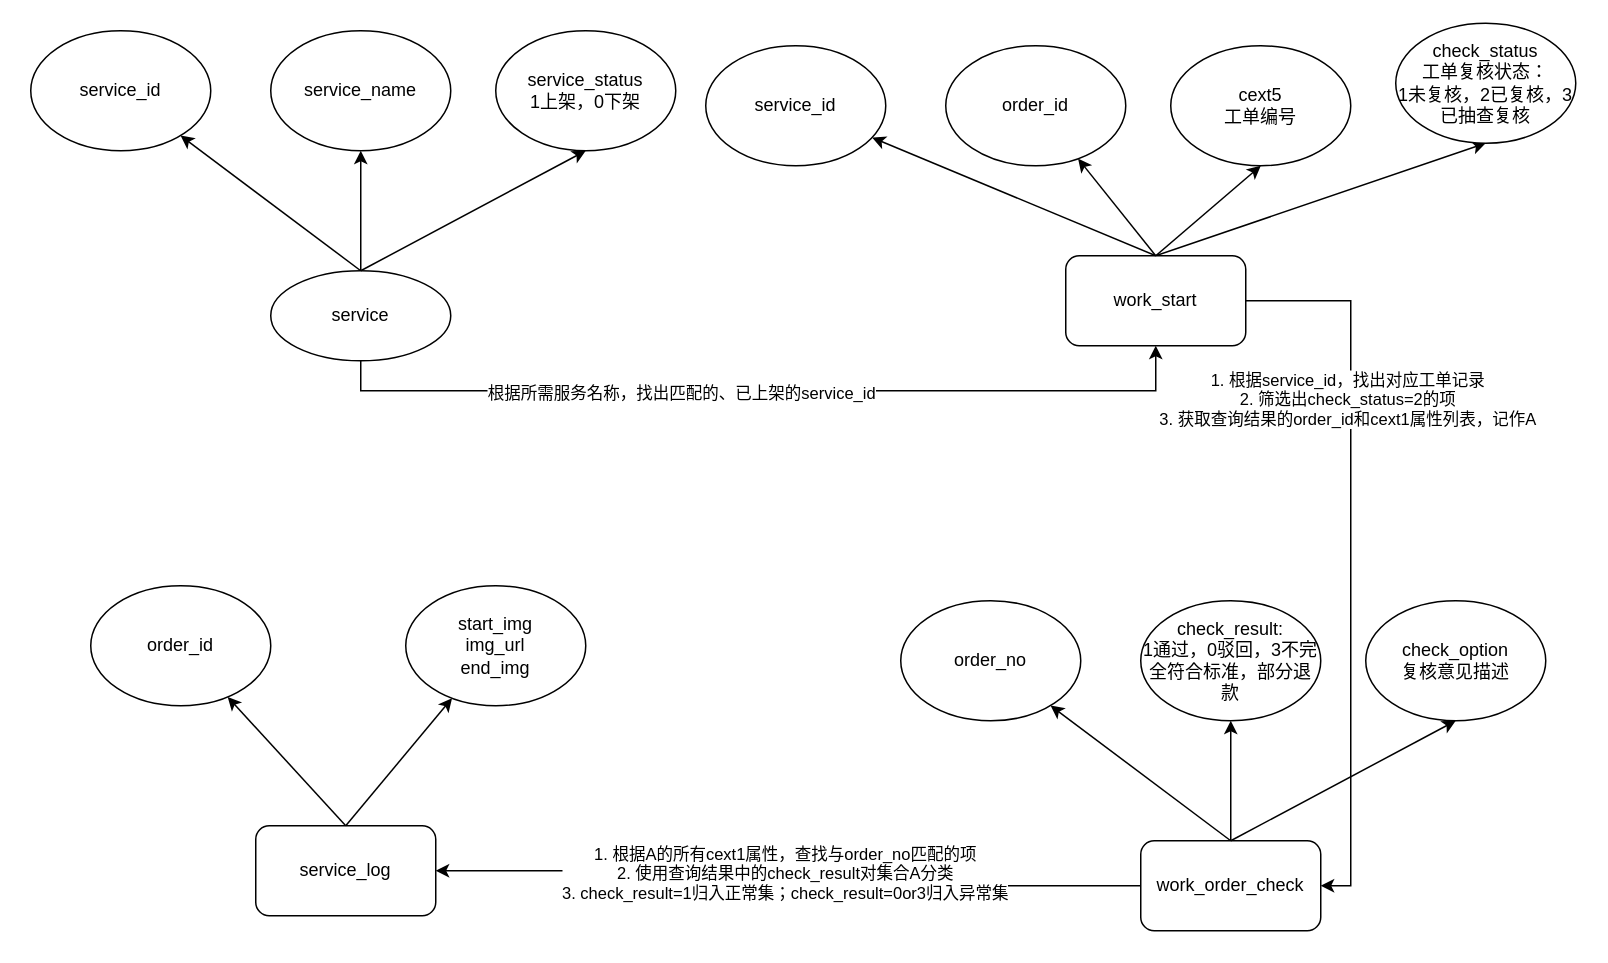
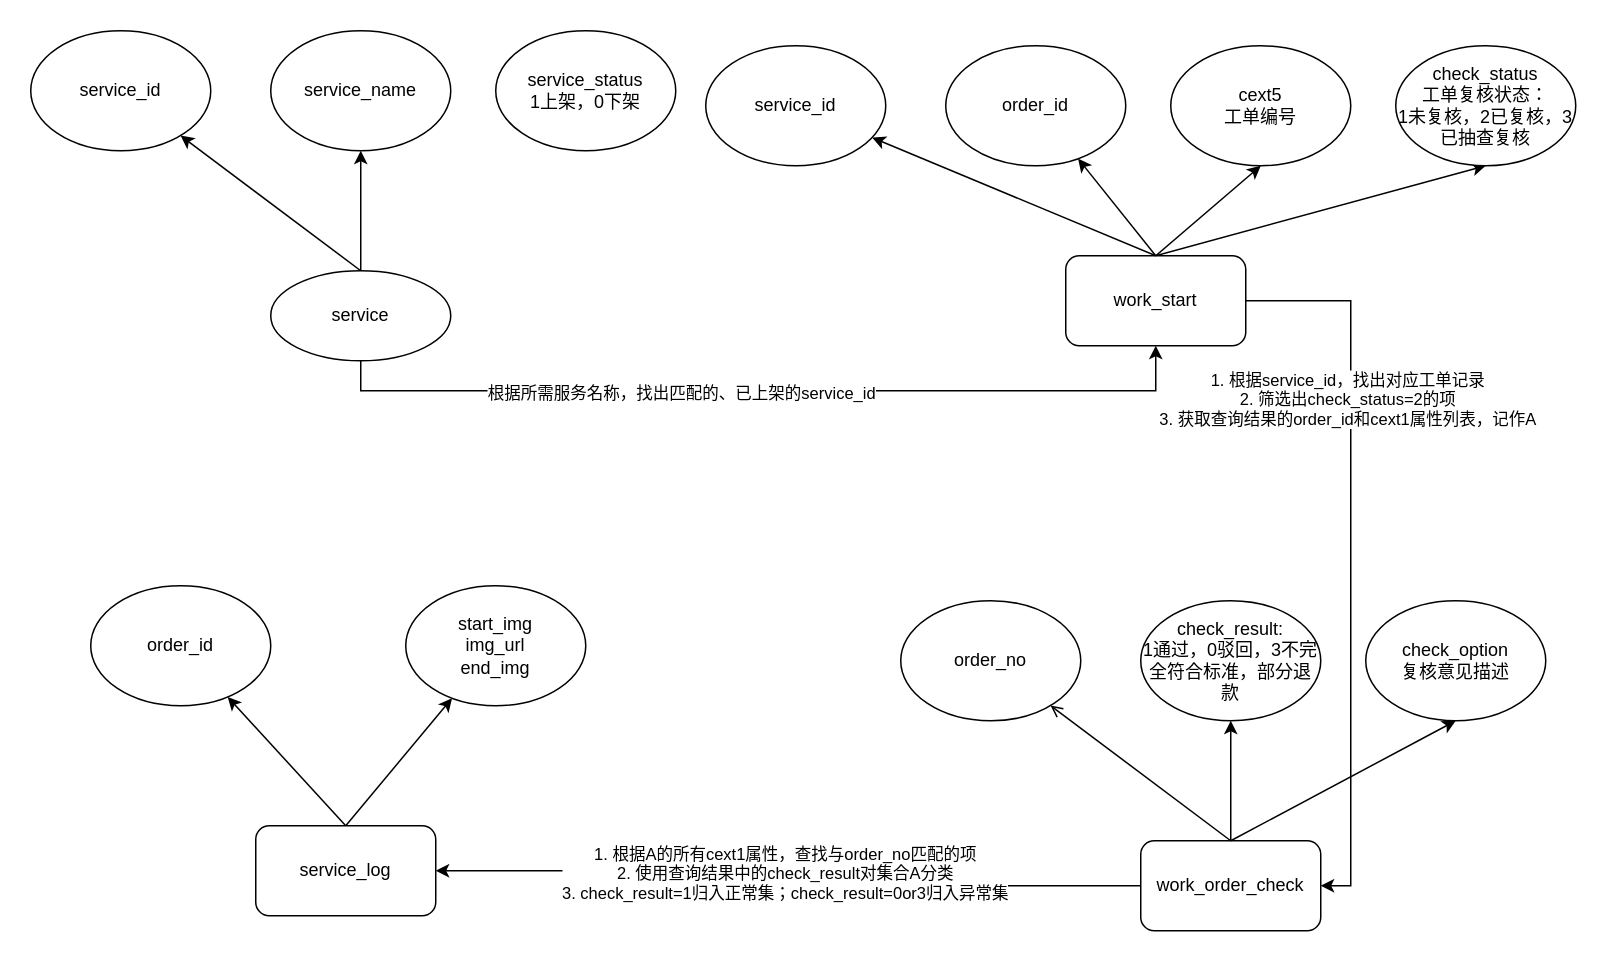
(1486, 83) -> (1486, 106)
(469, 213) -> none
(1059, 712) -> (1057, 711)
